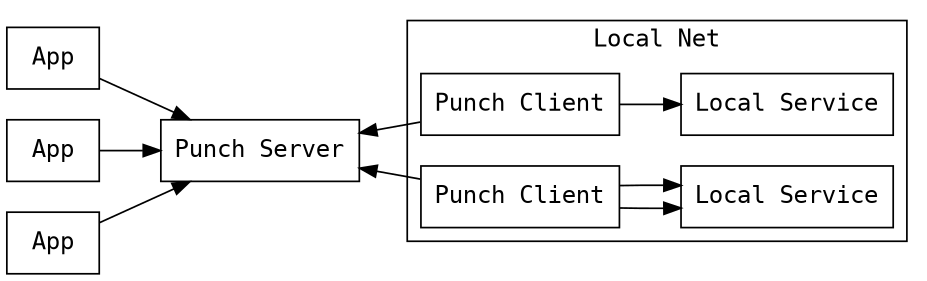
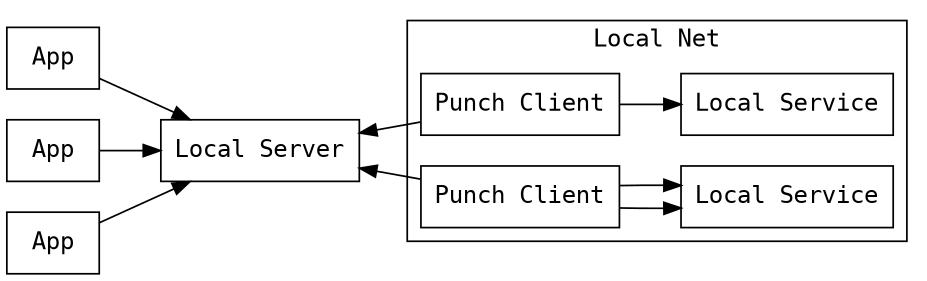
(260, 151) -> (260, 151)
